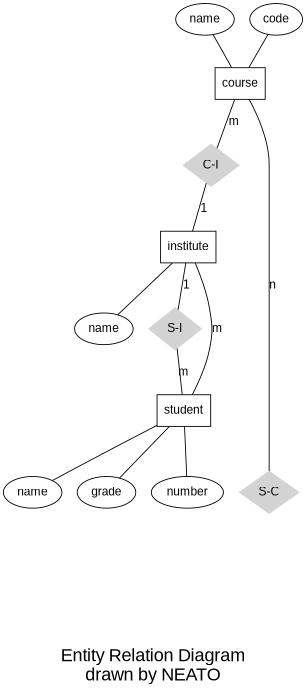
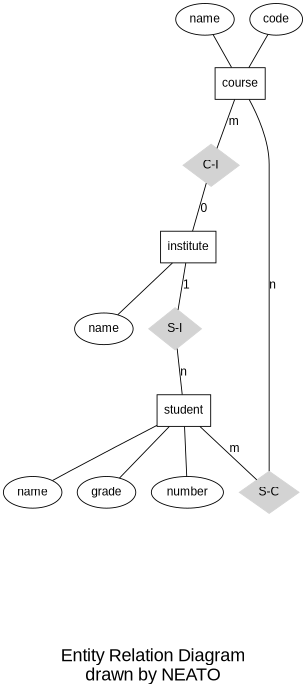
(204, 209) -> (204, 209)
(212, 329) -> (228, 453)
(184, 372) -> (184, 372)
